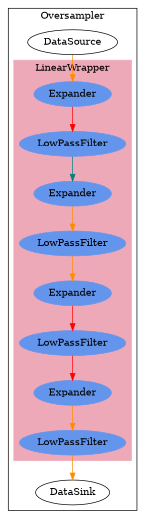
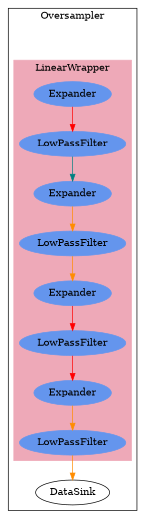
(73, 42) -> none
